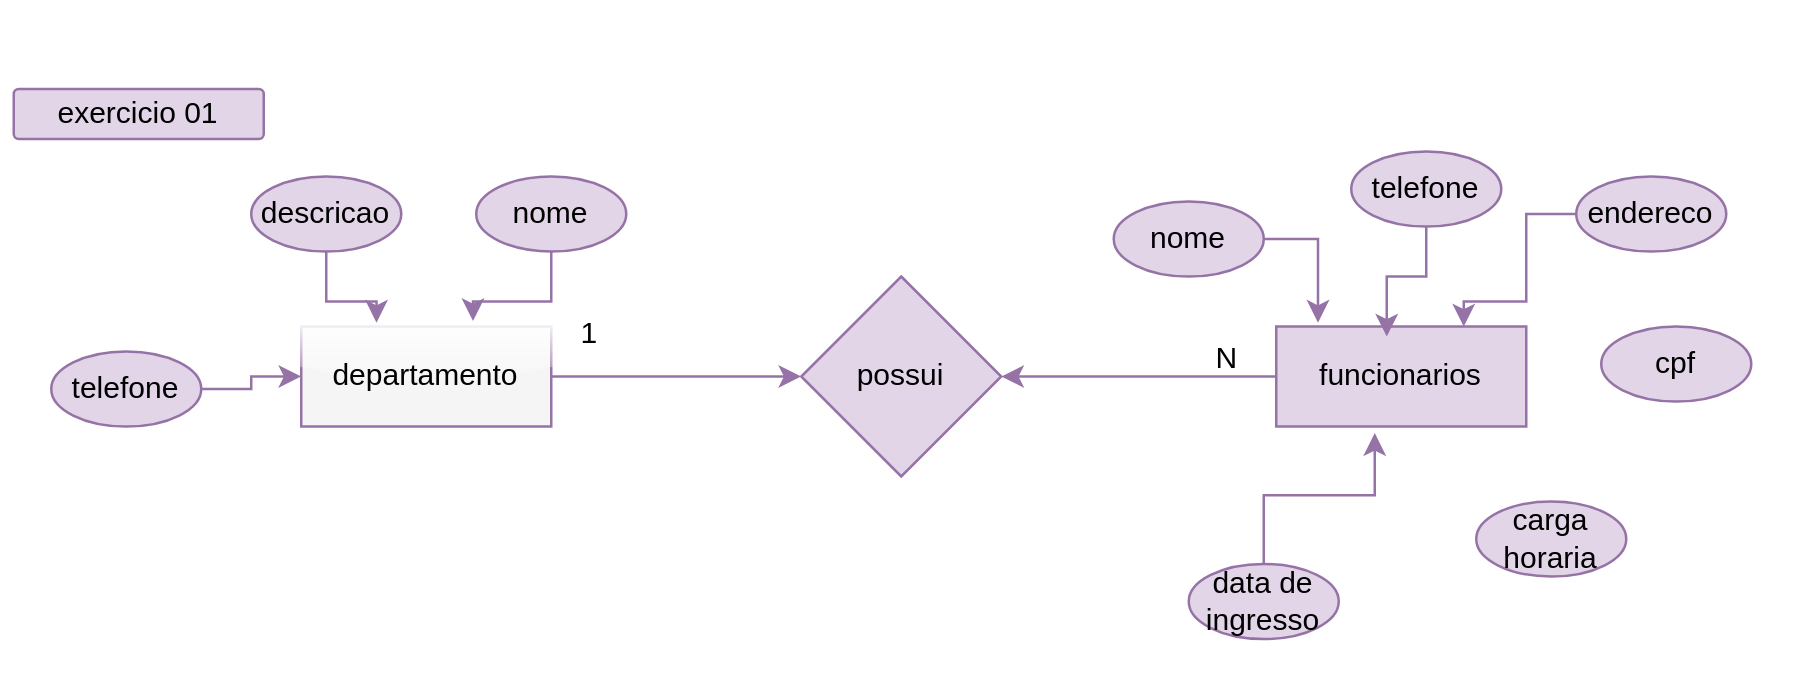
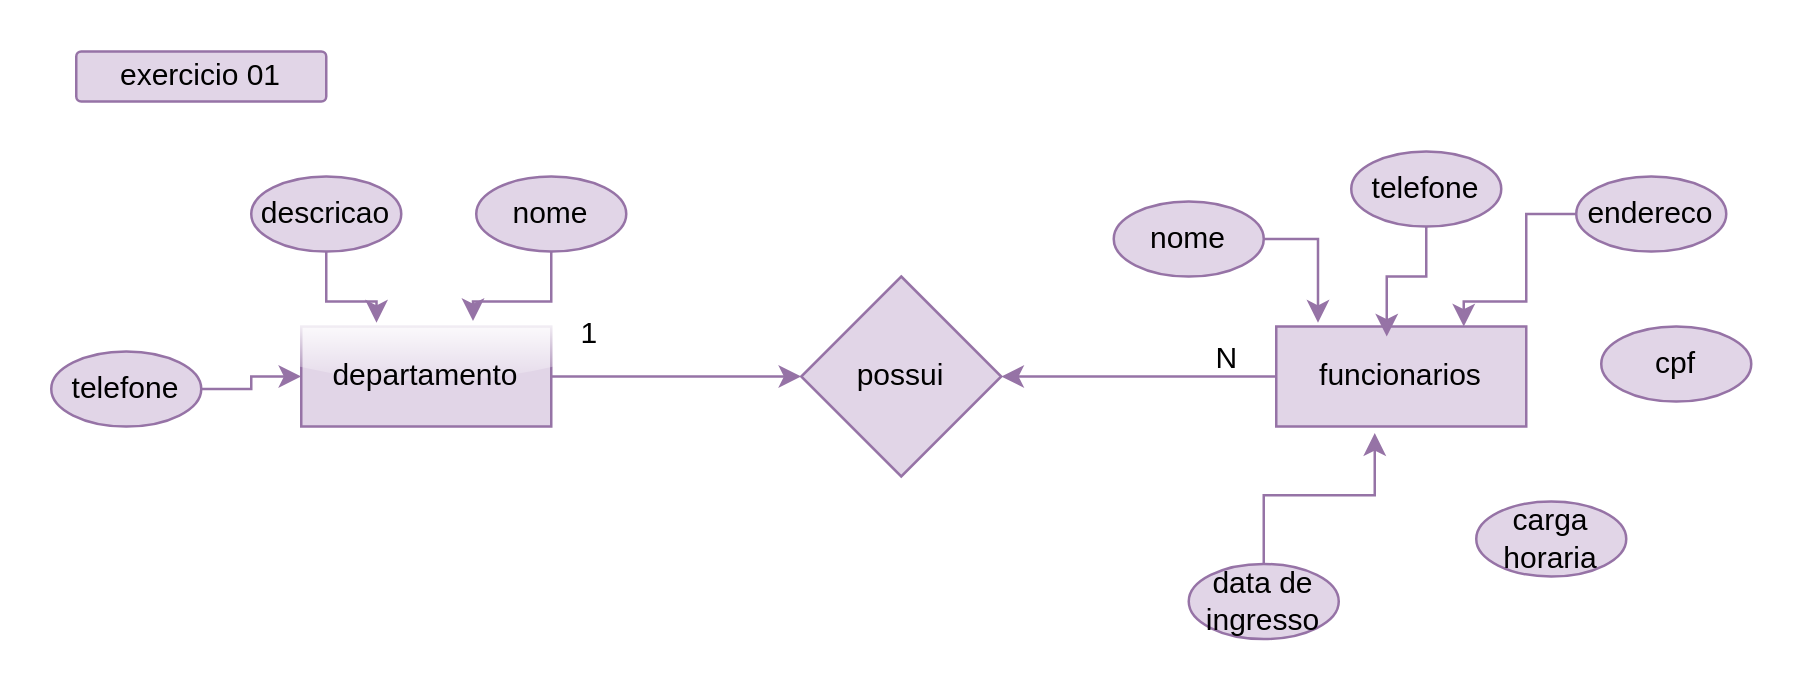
(139, 114) -> (201, 76)
(426, 376) -> (426, 376)
